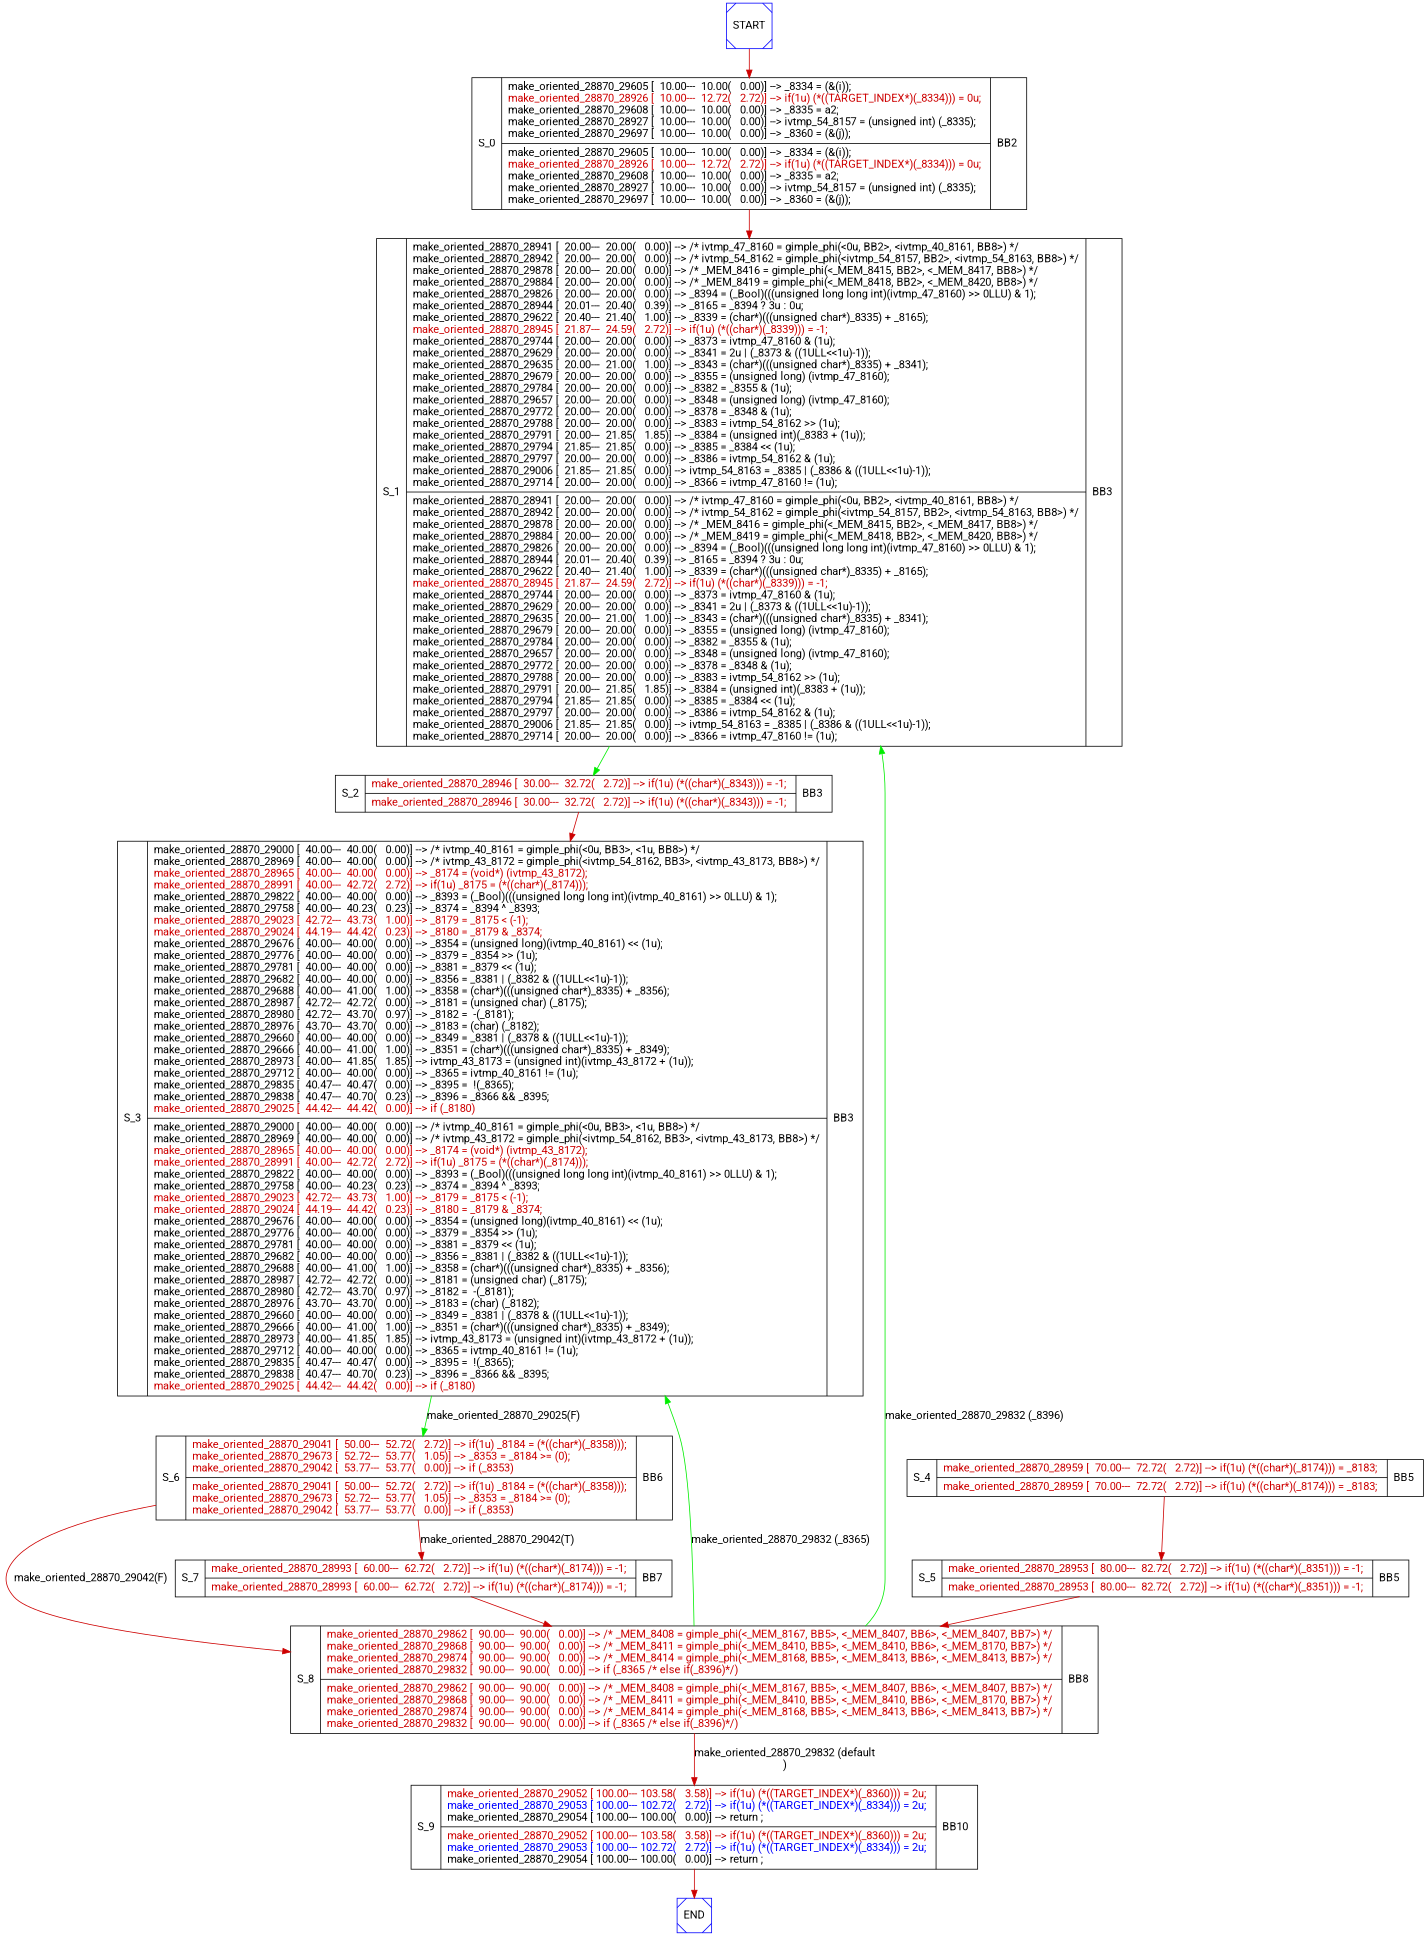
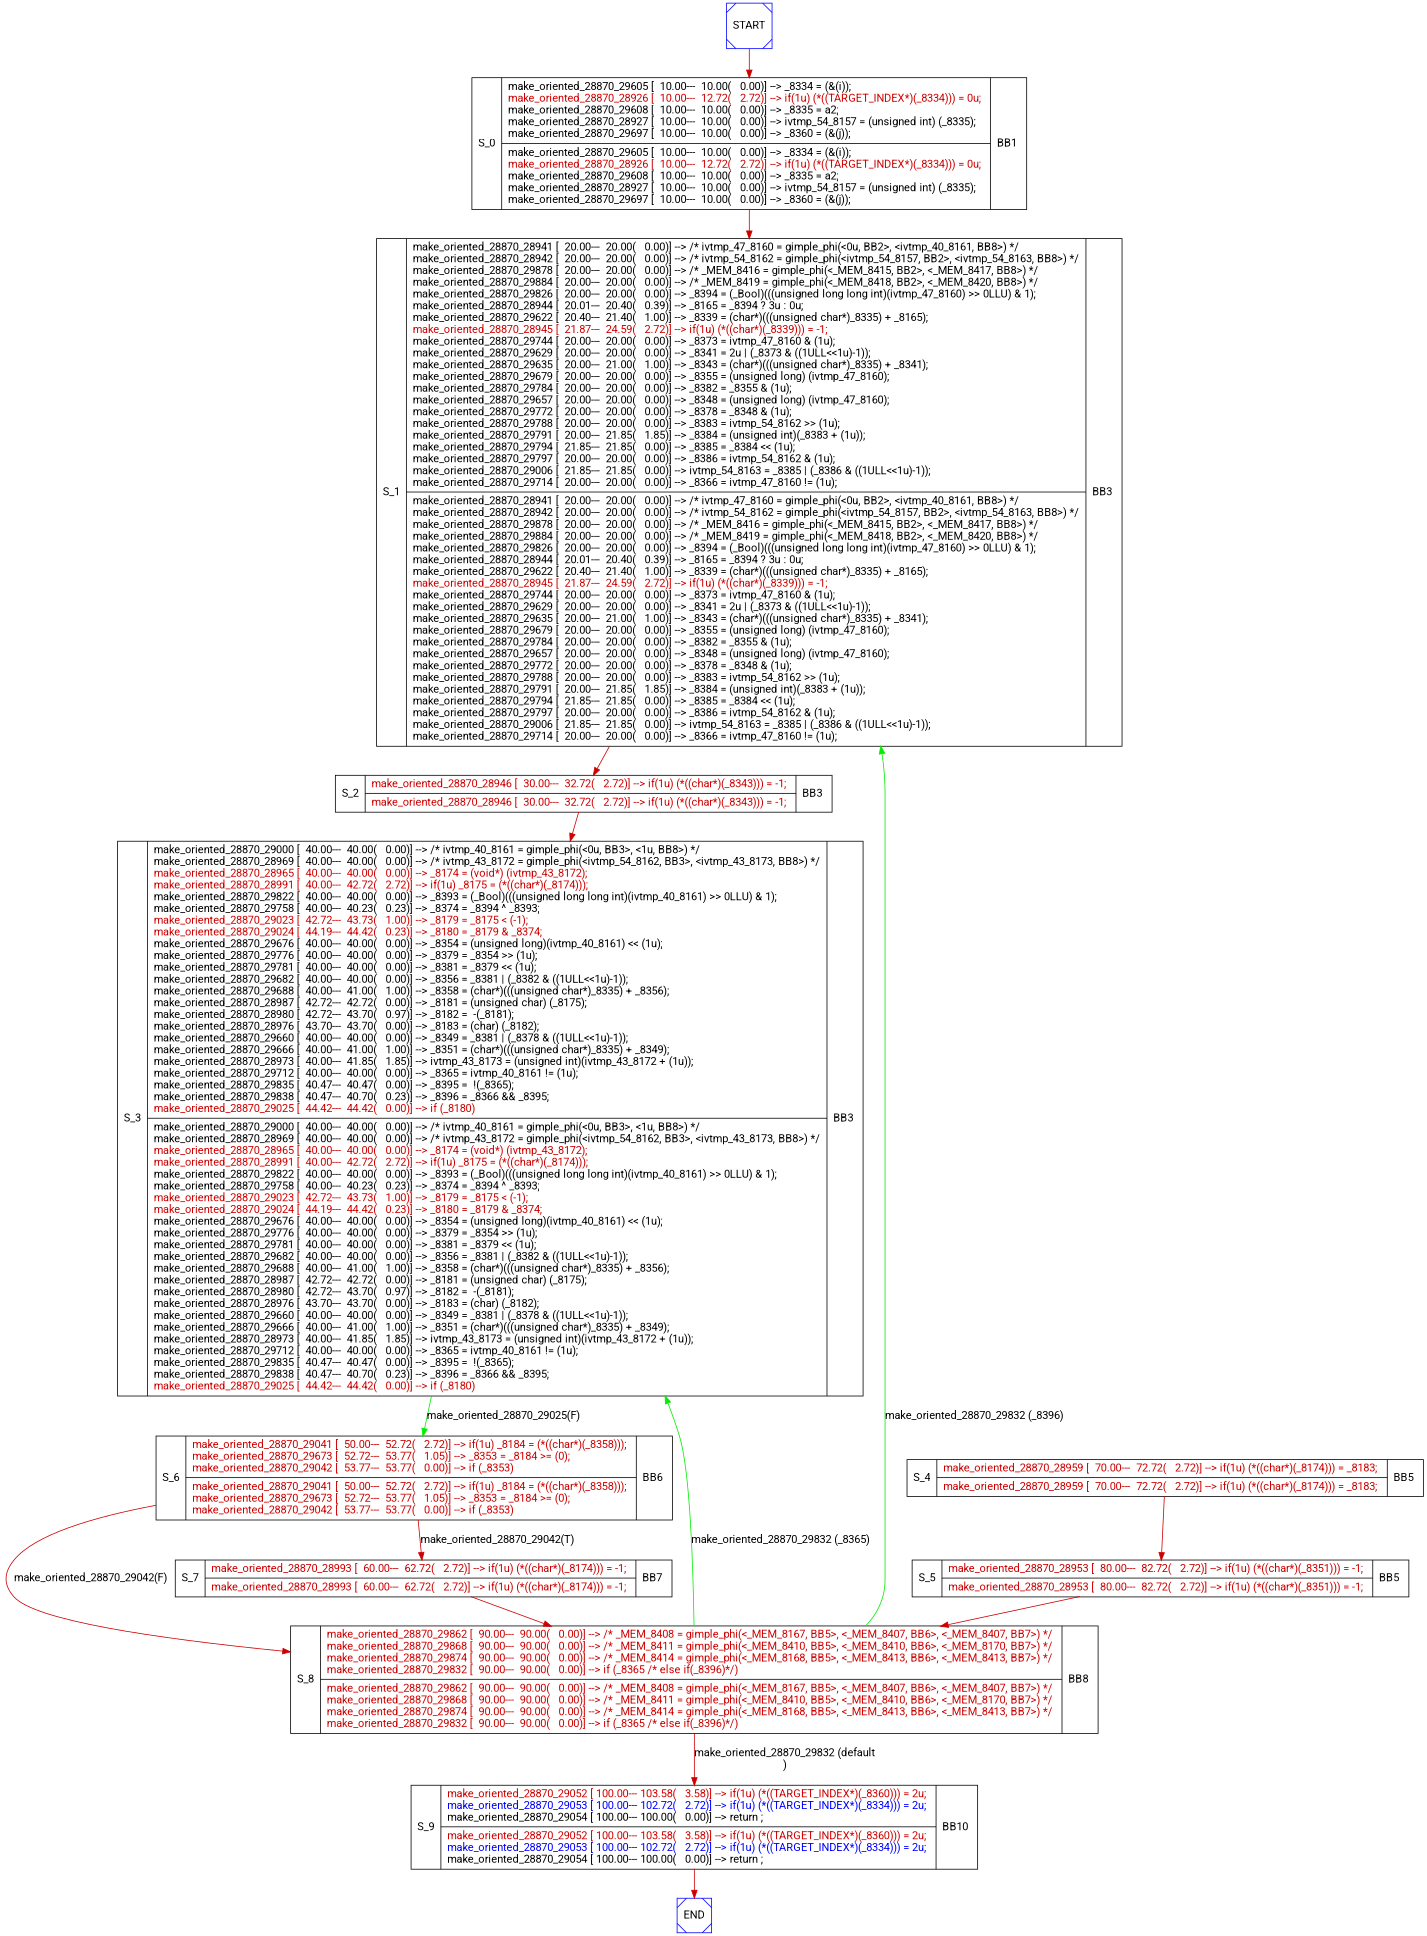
(1009, 143) -> (1009, 143)
(603, 757) -> (603, 757)
